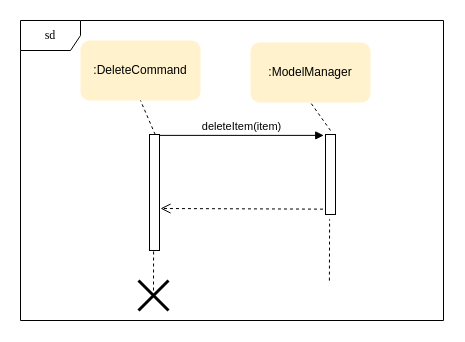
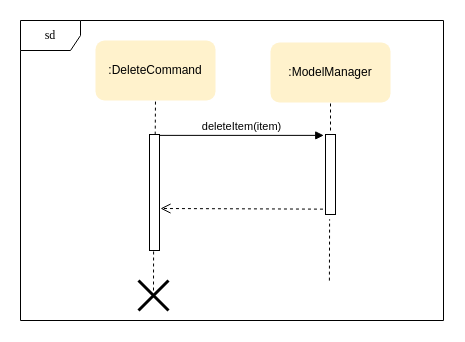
(141, 71) -> (156, 71)
(311, 73) -> (331, 73)
